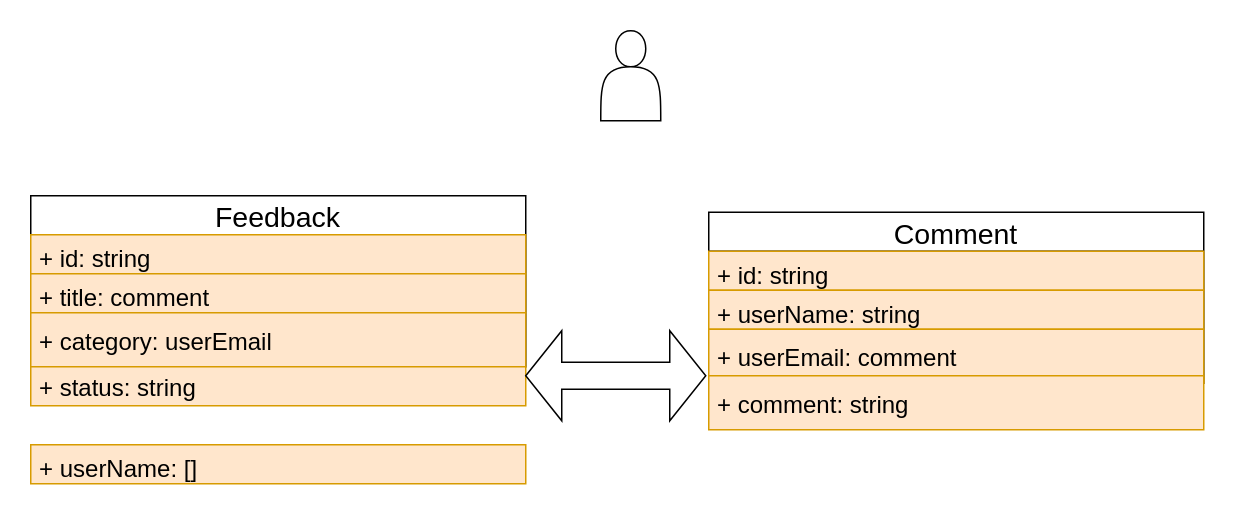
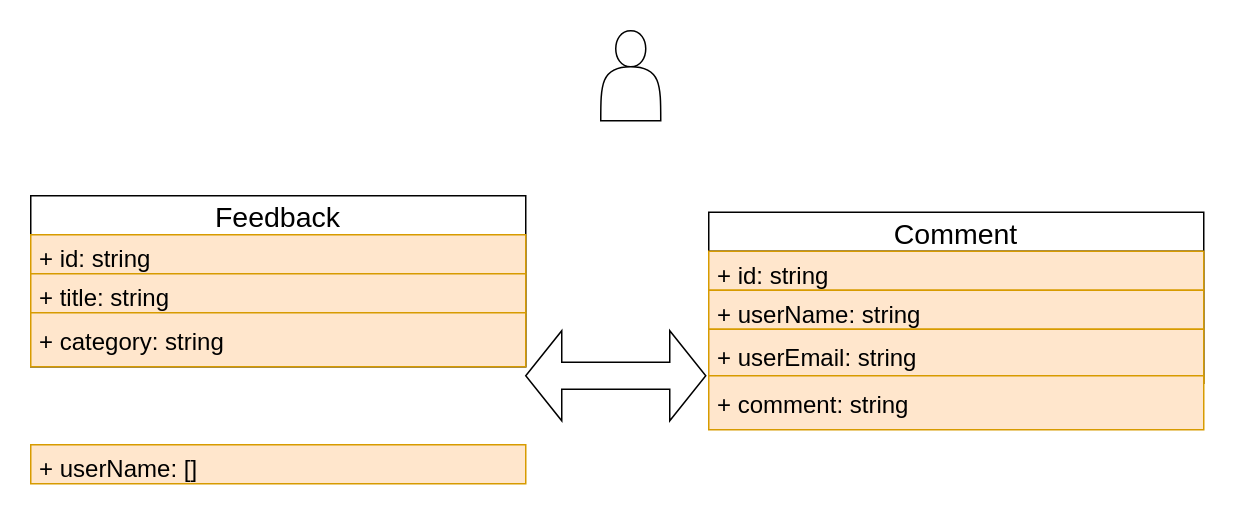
(131, 298) -> (121, 298)
(165, 342) -> (147, 342)
(836, 358) -> (826, 358)
(278, 386) -> none
